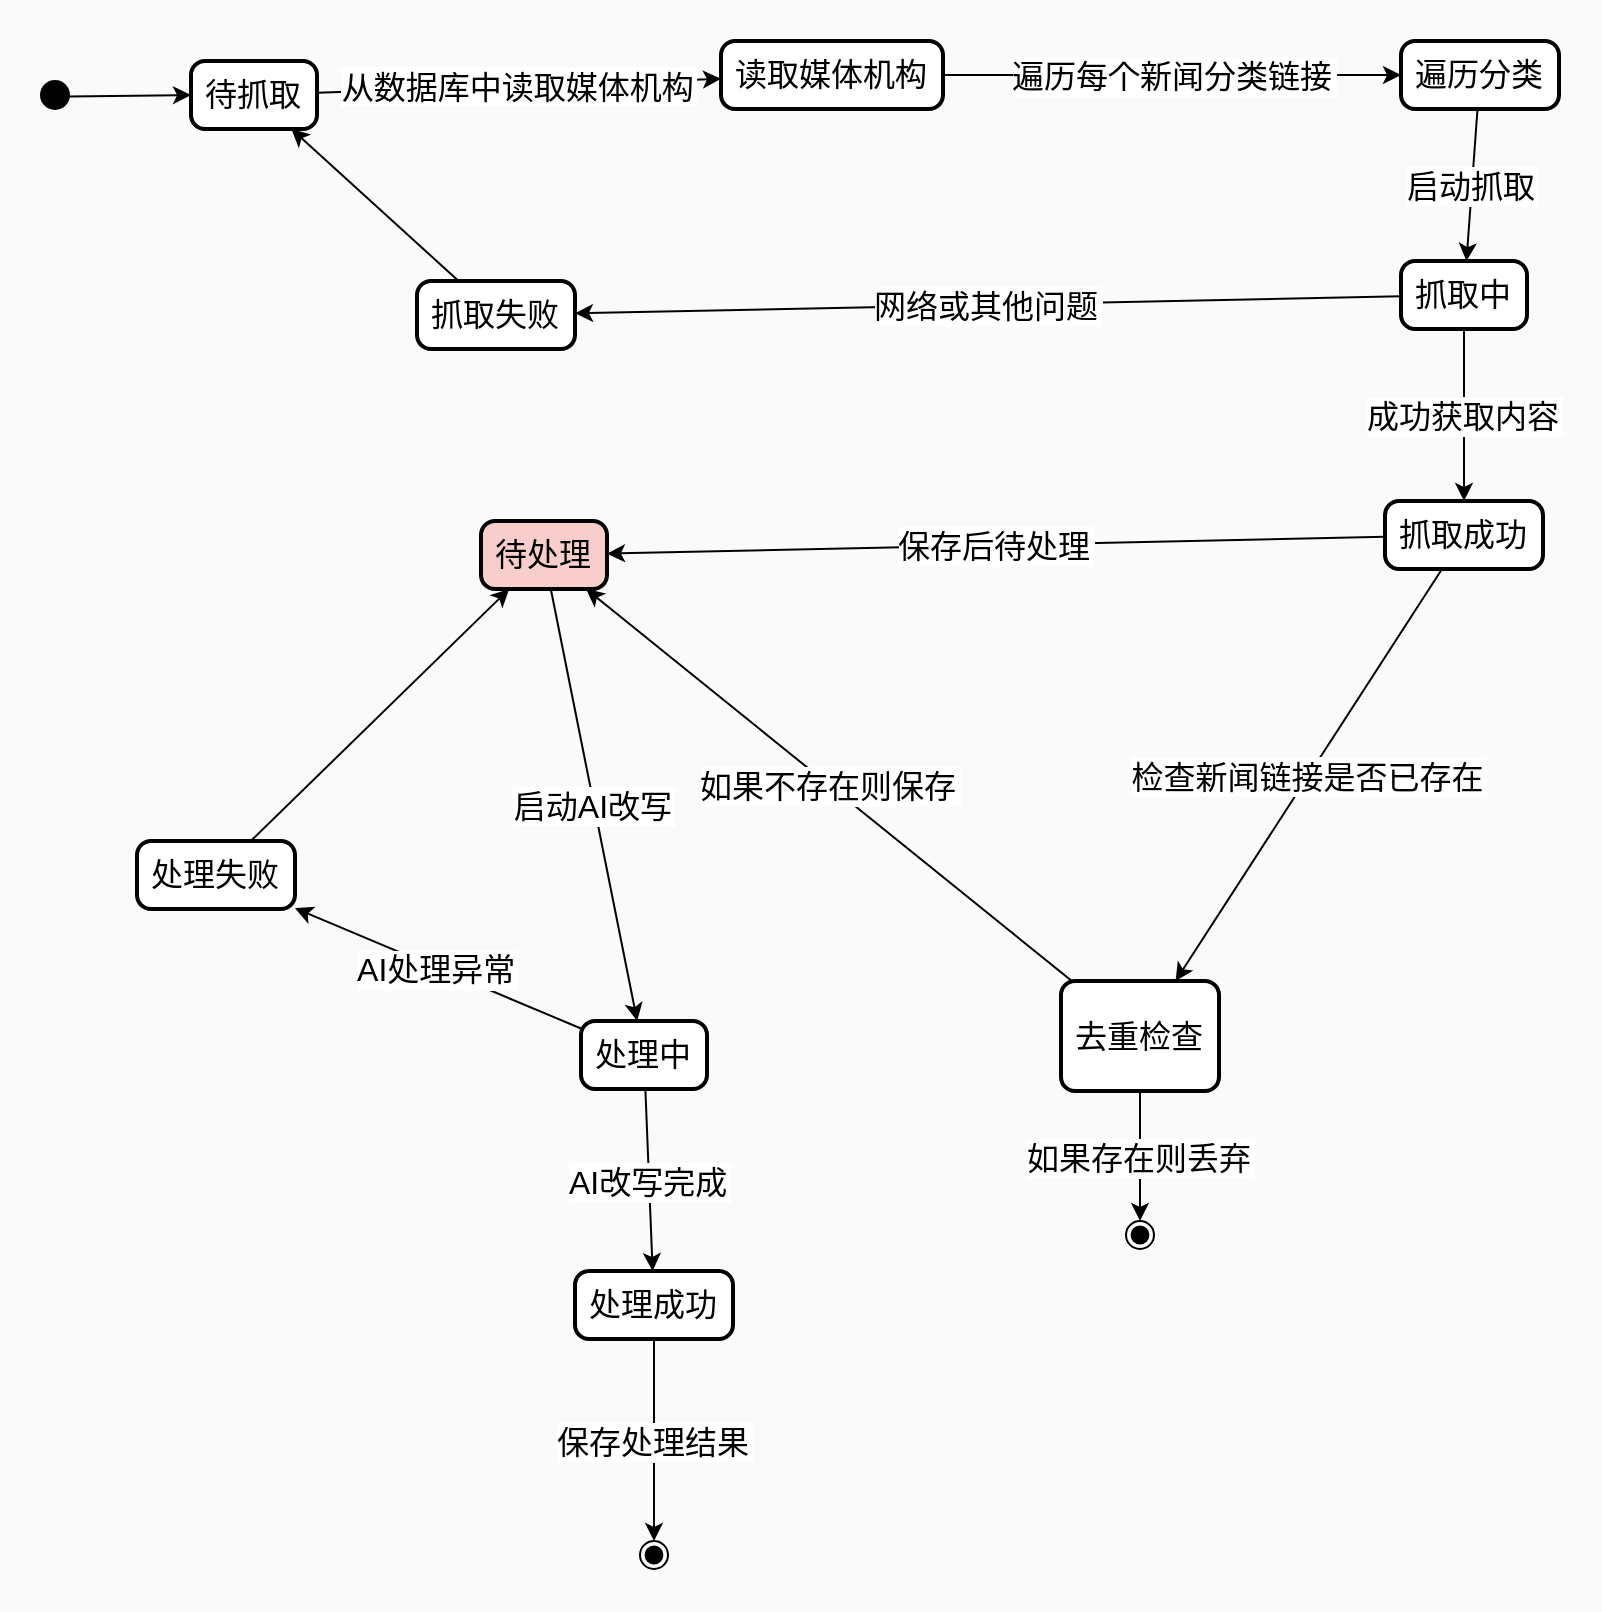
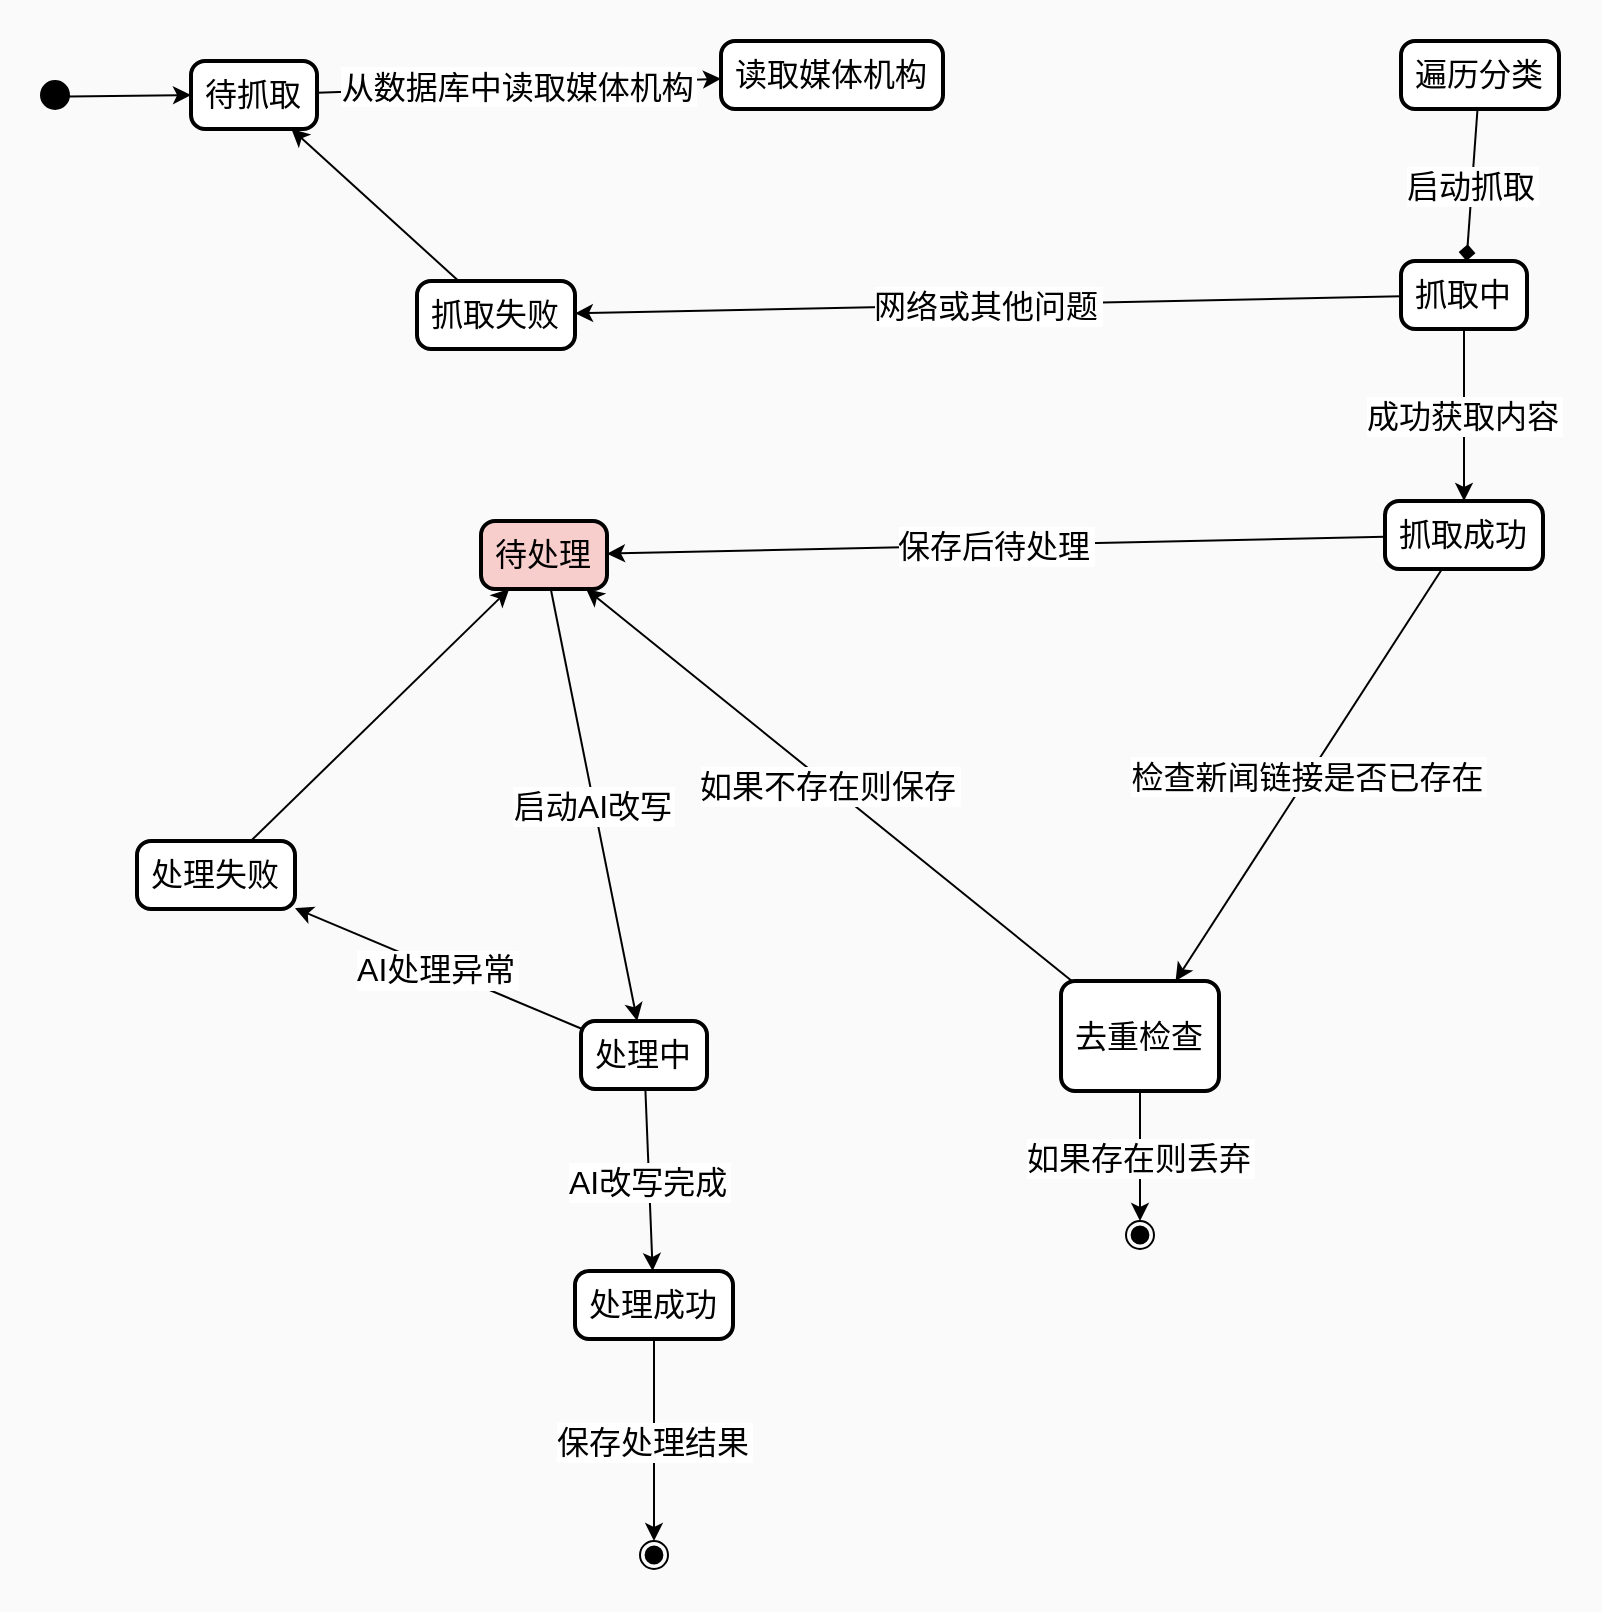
(1166, 75) -> none
(1468, 245) -> (1468, 245)
